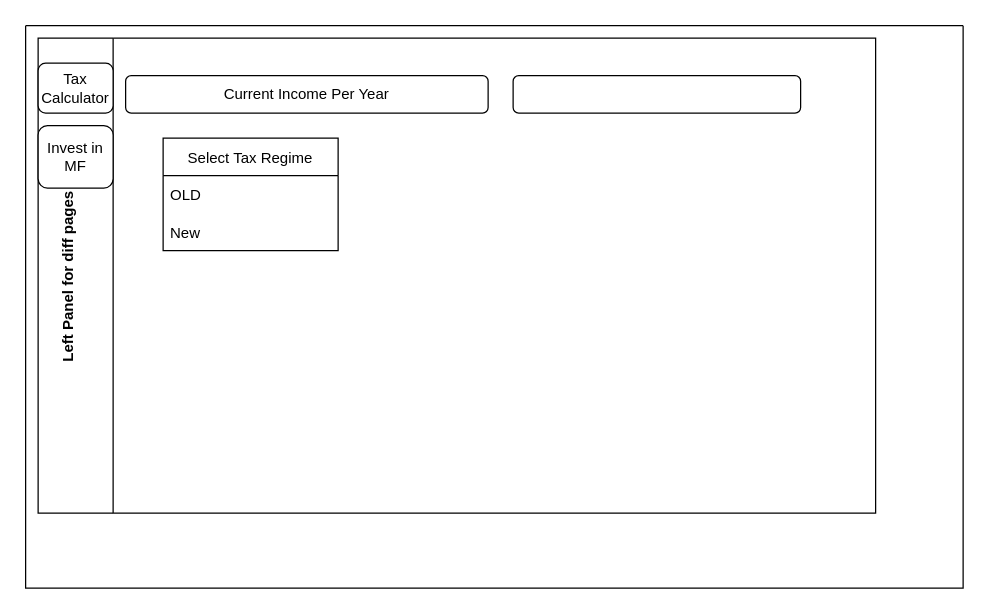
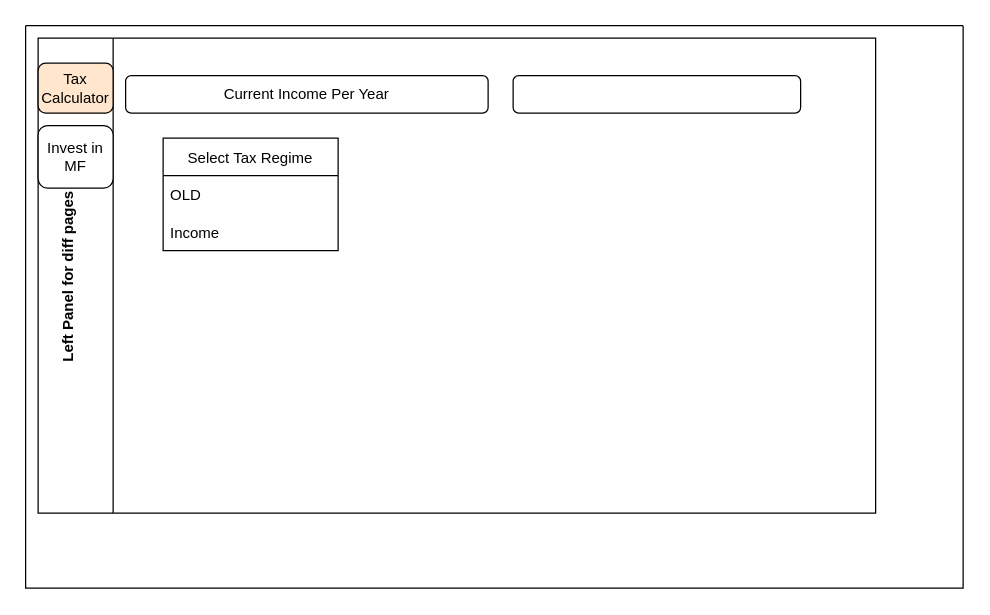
(76, 88) -> (76, 88)
(183, 233) -> (195, 233)
